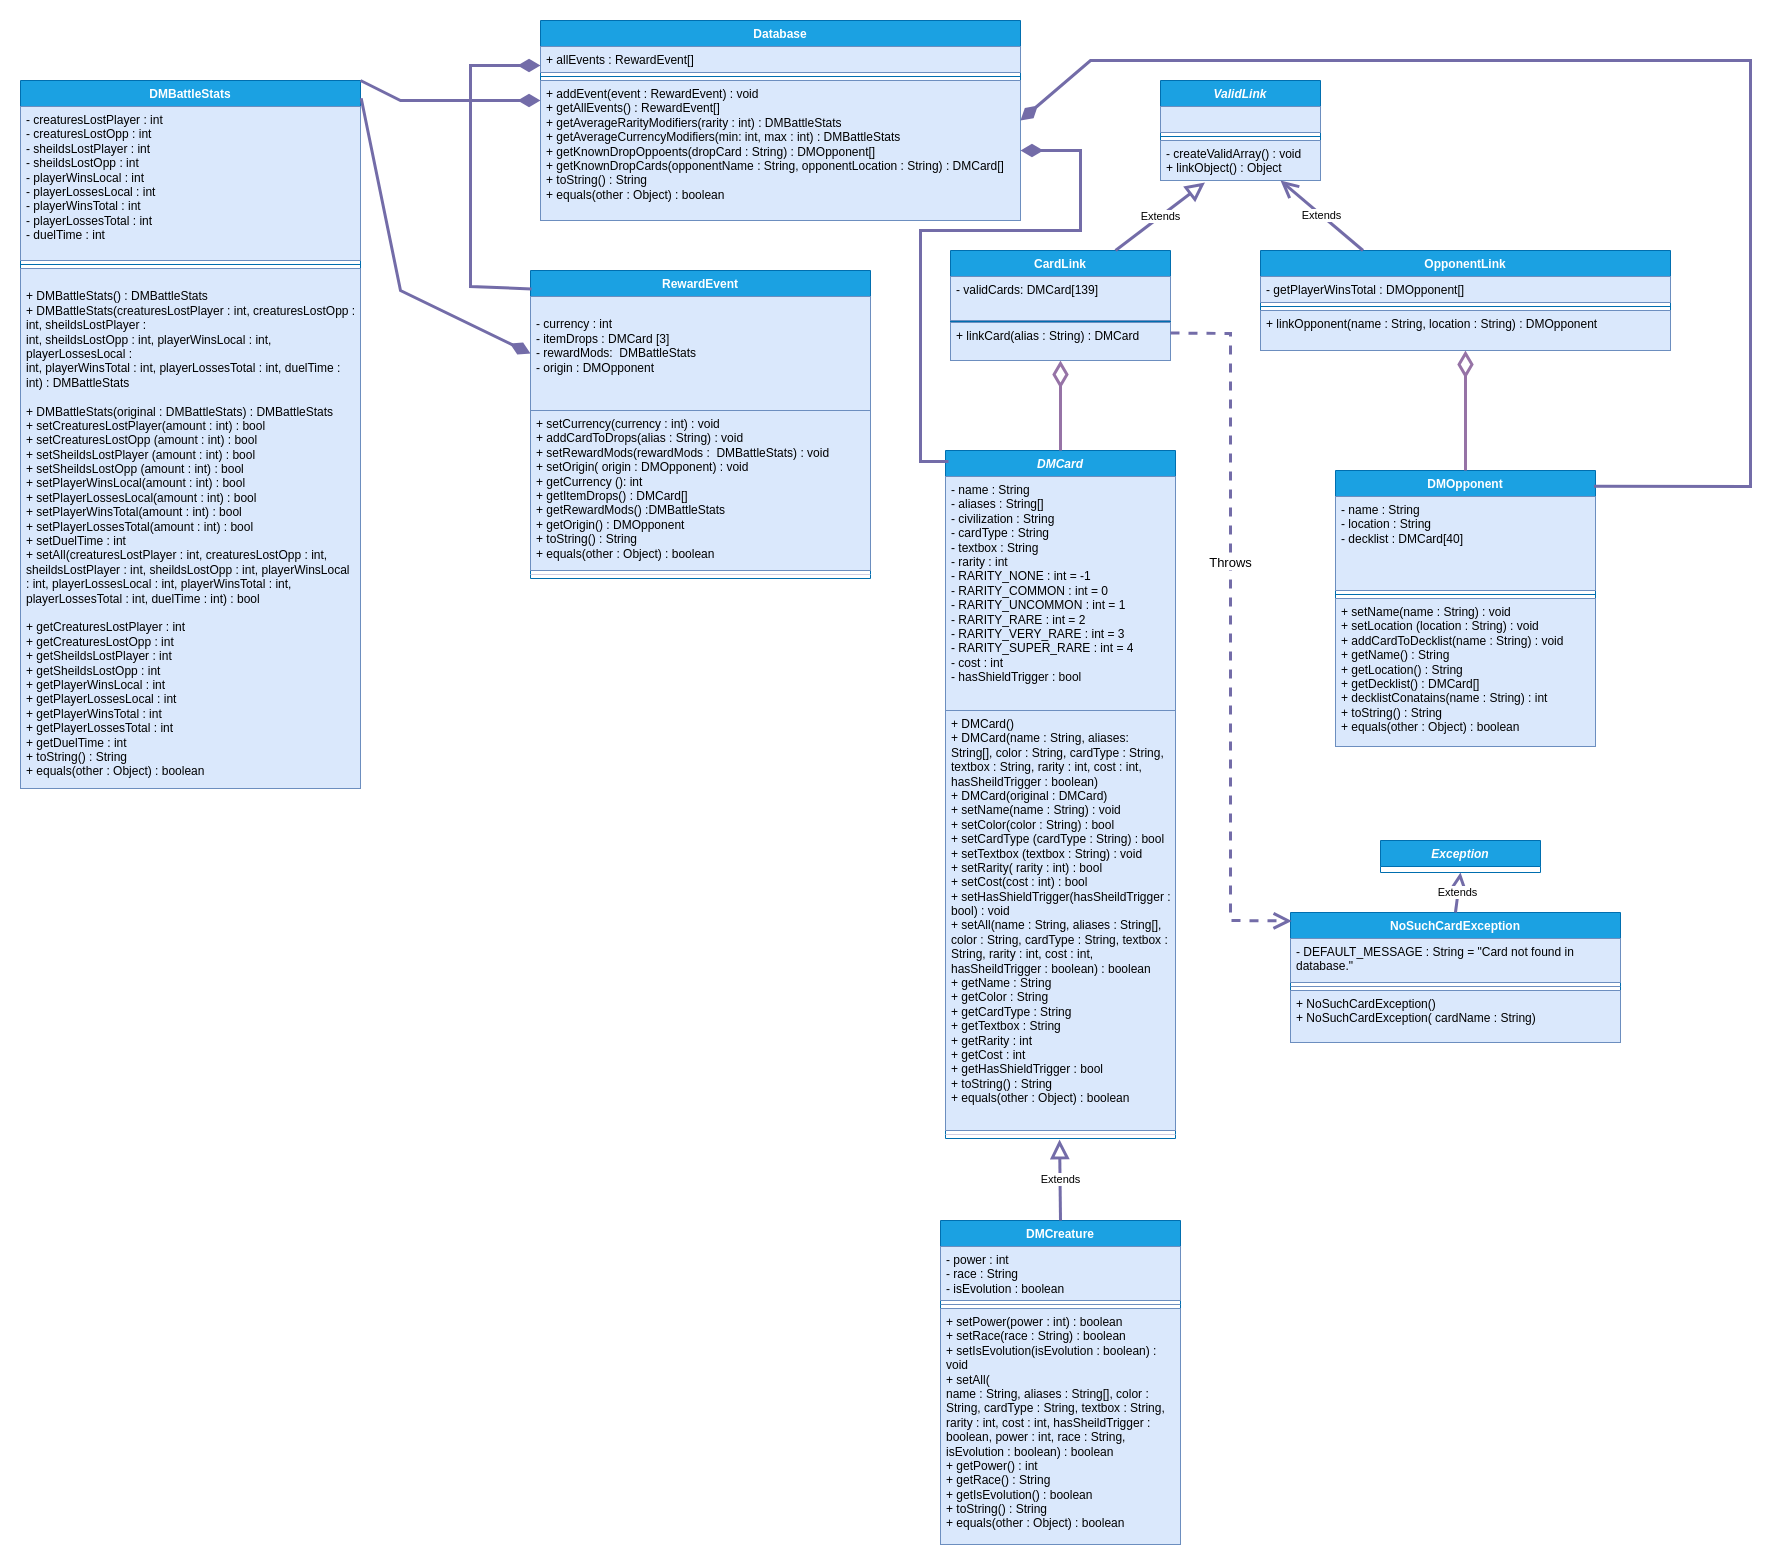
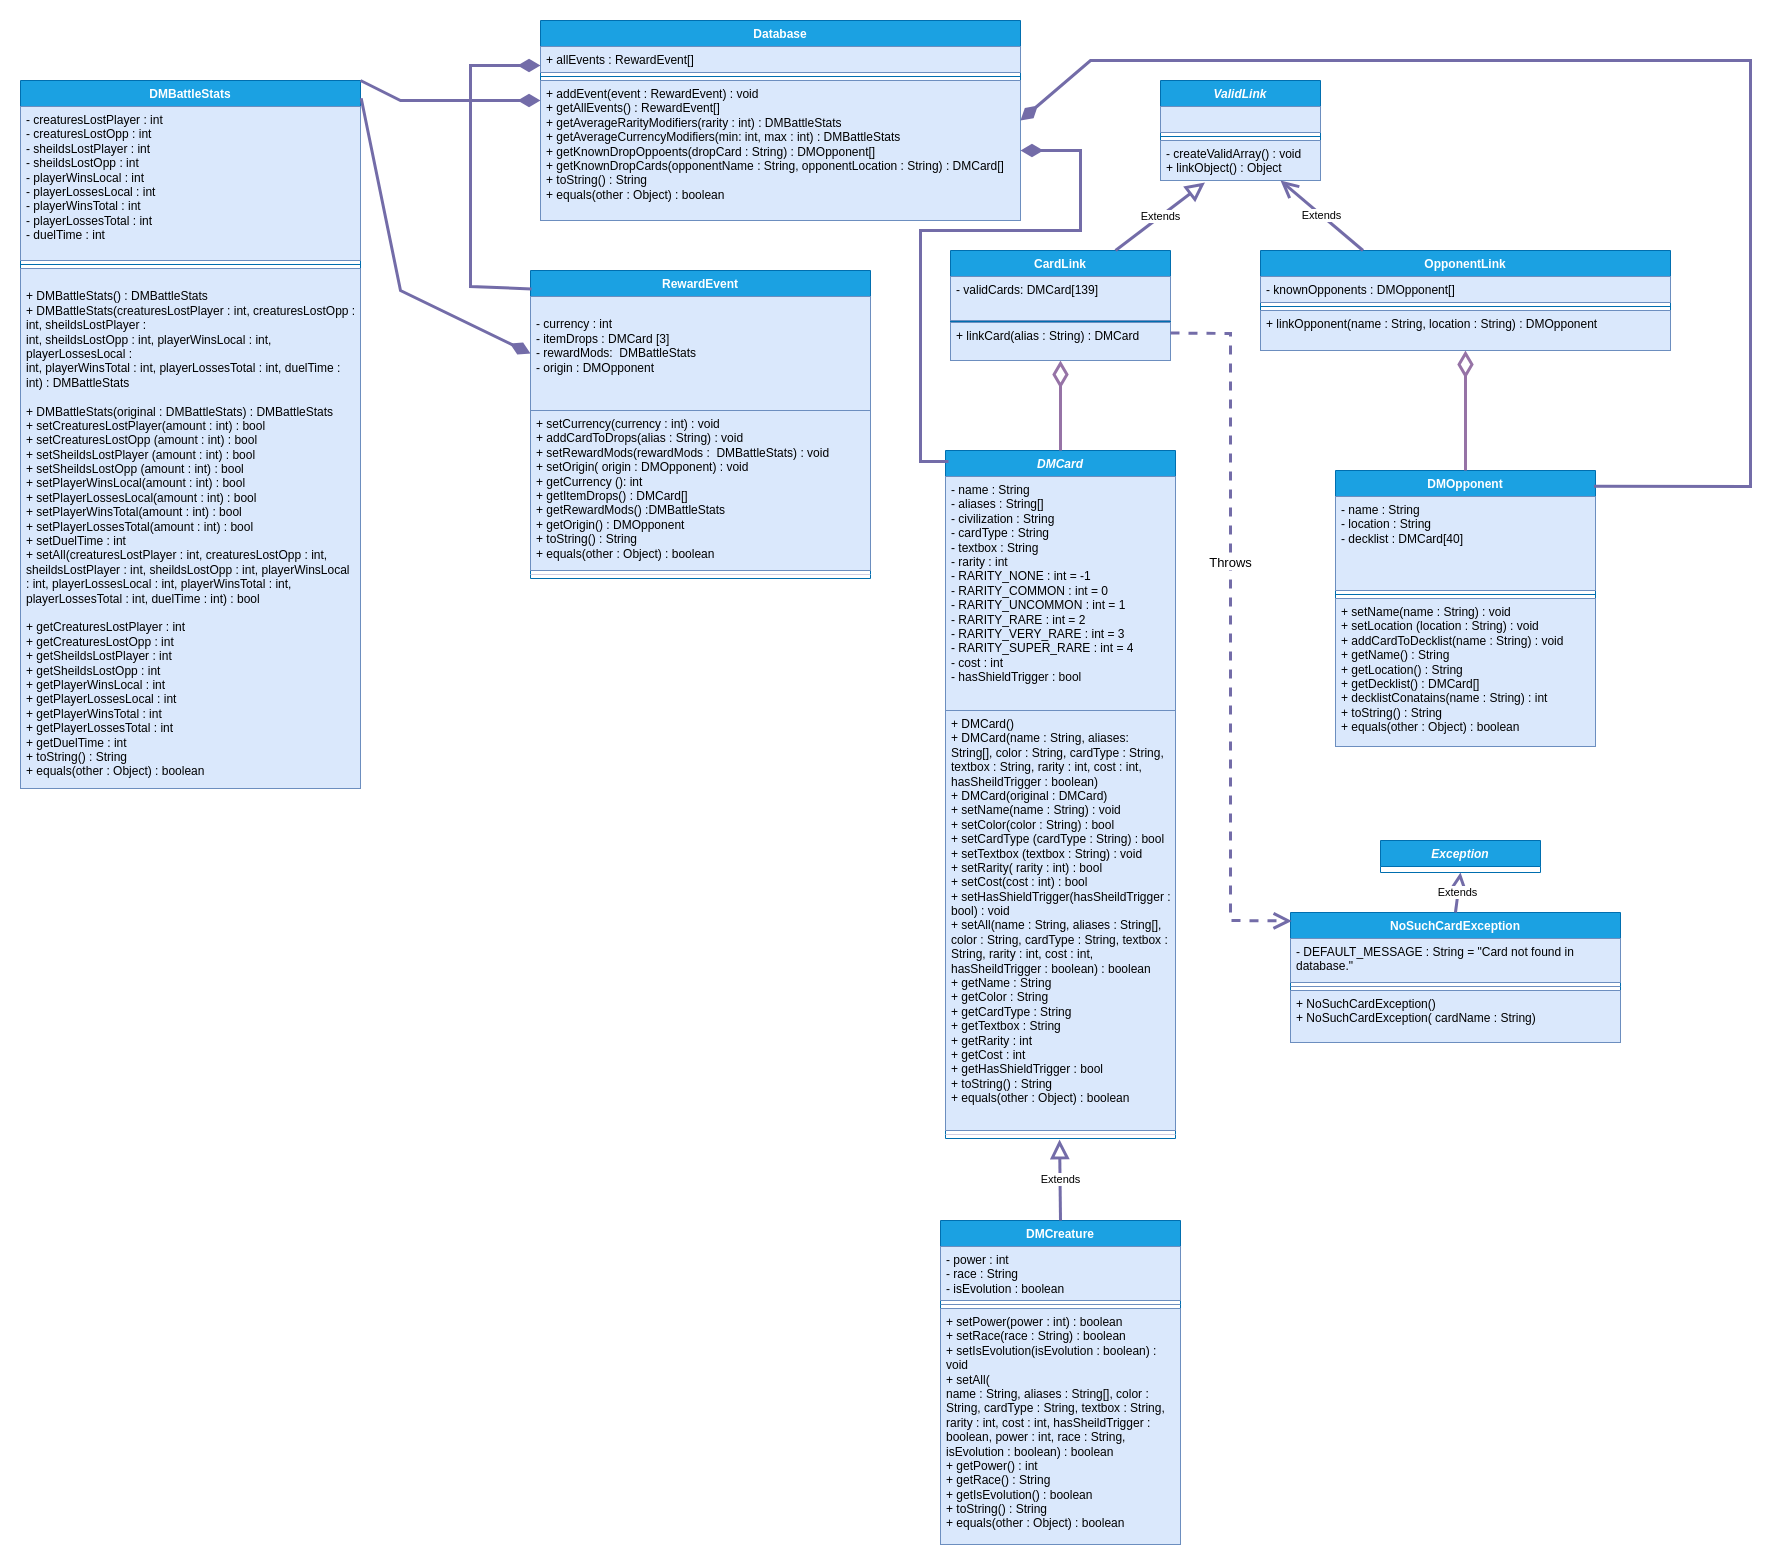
(1373, 291) -> (1364, 291)
